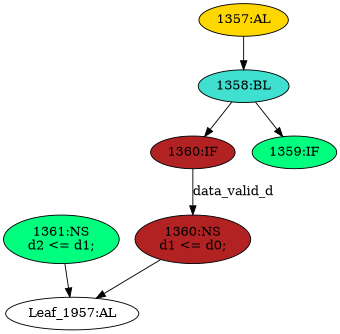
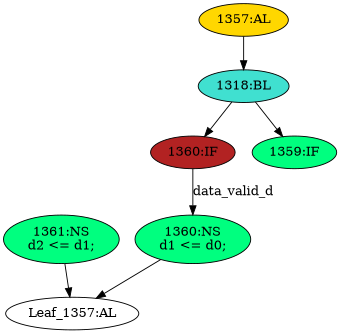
(244, 86) -> (244, 86)
(193, 239) -> (193, 239)
(72, 314) -> (72, 314)
